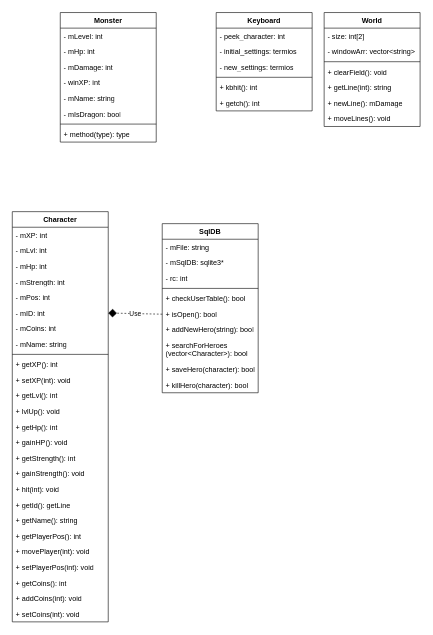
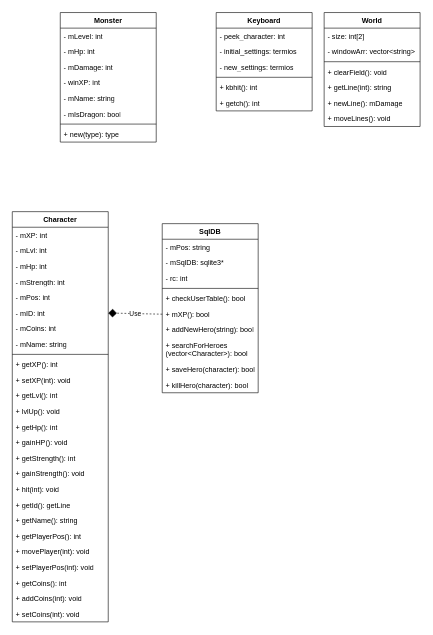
(101, 135) -> (95, 135)
(191, 248) -> (190, 248)
(193, 315) -> (188, 315)
